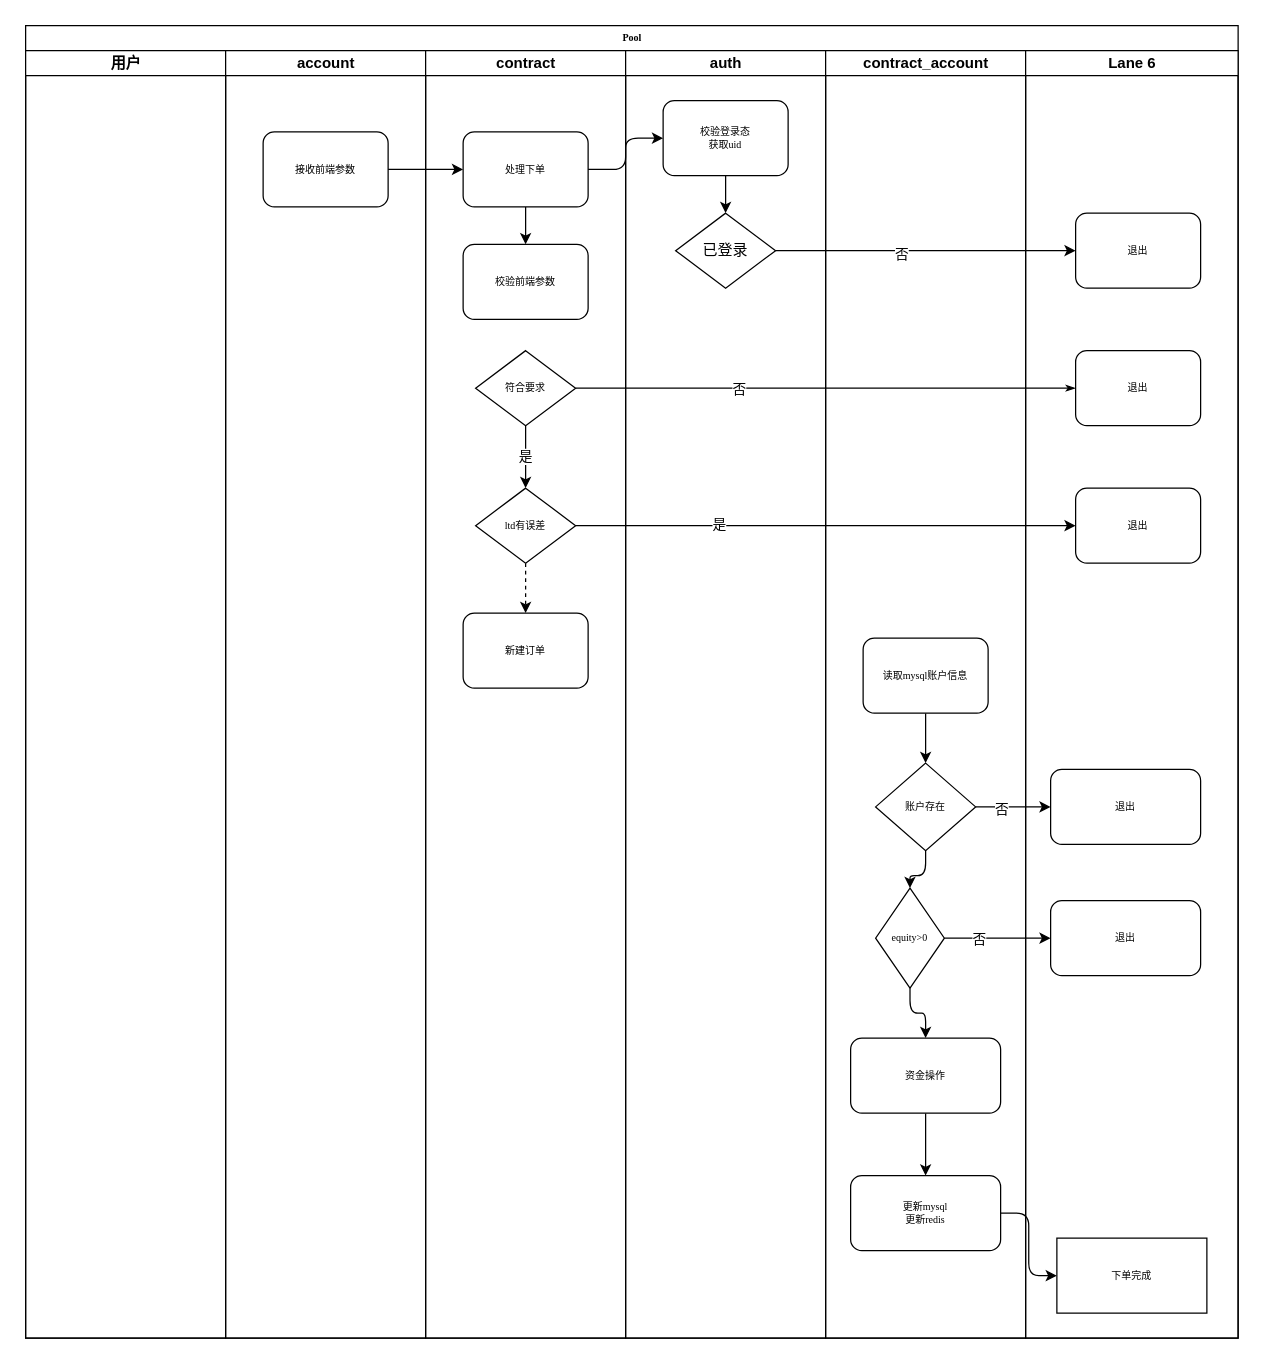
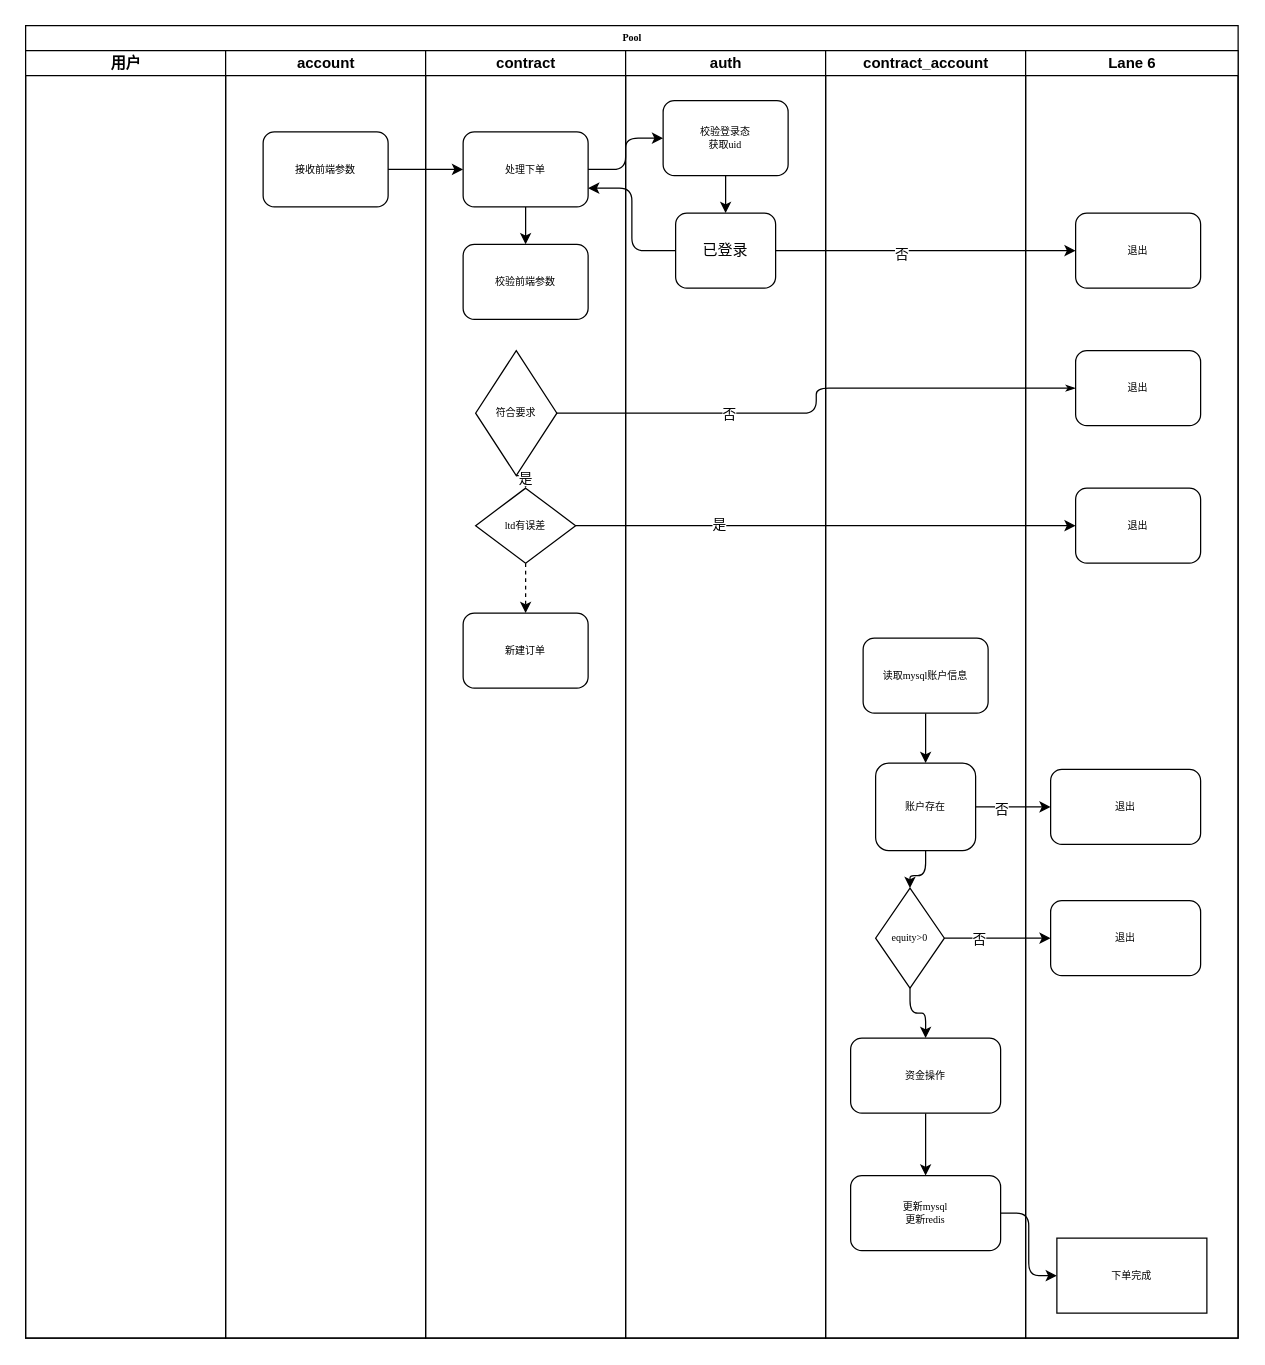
none -> (632, 224)
(726, 251) -> (726, 251)
(526, 388) -> (516, 413)
(926, 807) -> (926, 807)
